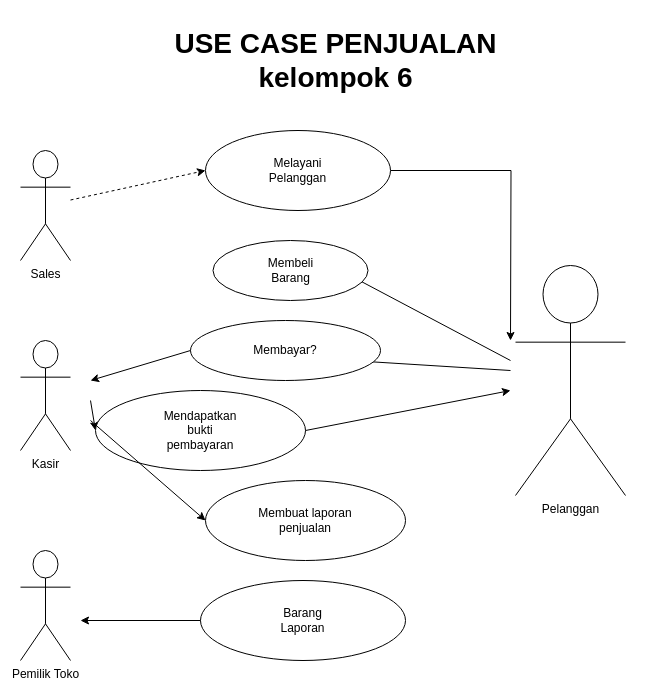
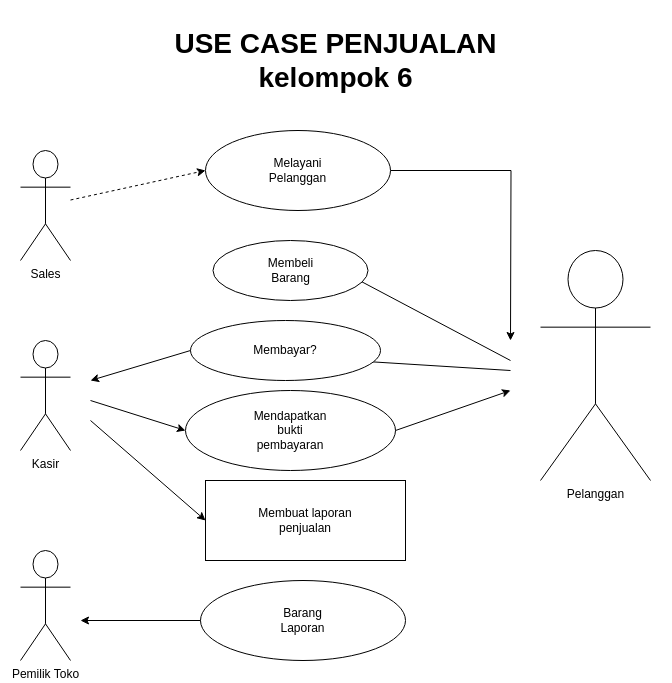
(571, 381) -> (596, 366)
(201, 431) -> (291, 431)
(306, 521) -> (306, 521)
